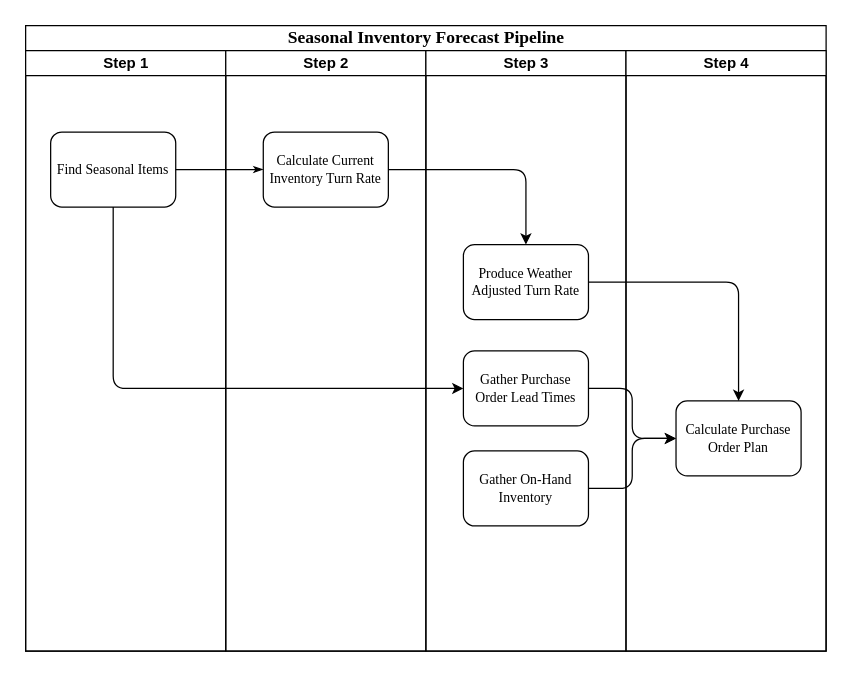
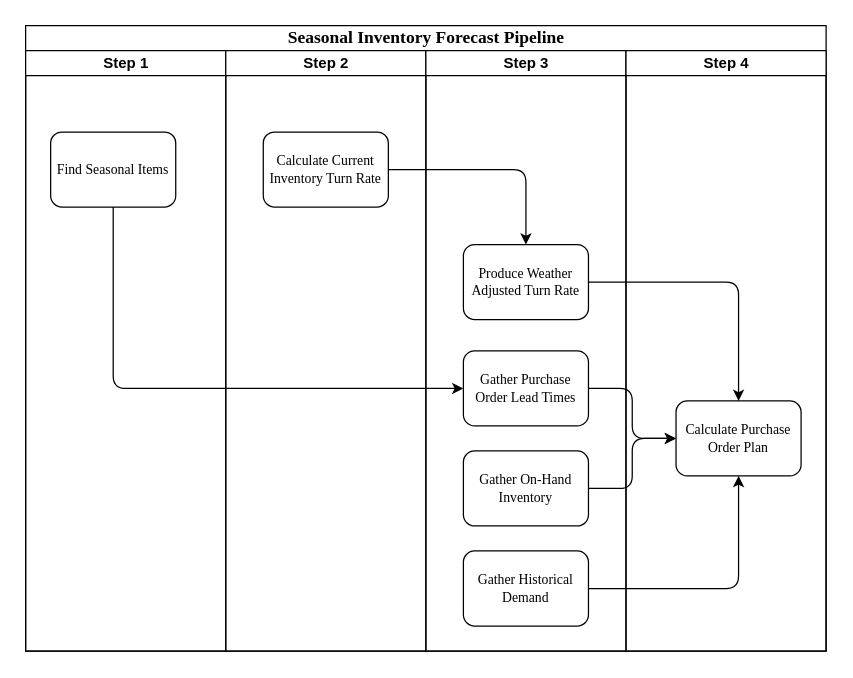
(216, 169) -> none
none -> (526, 588)
none -> (710, 588)
